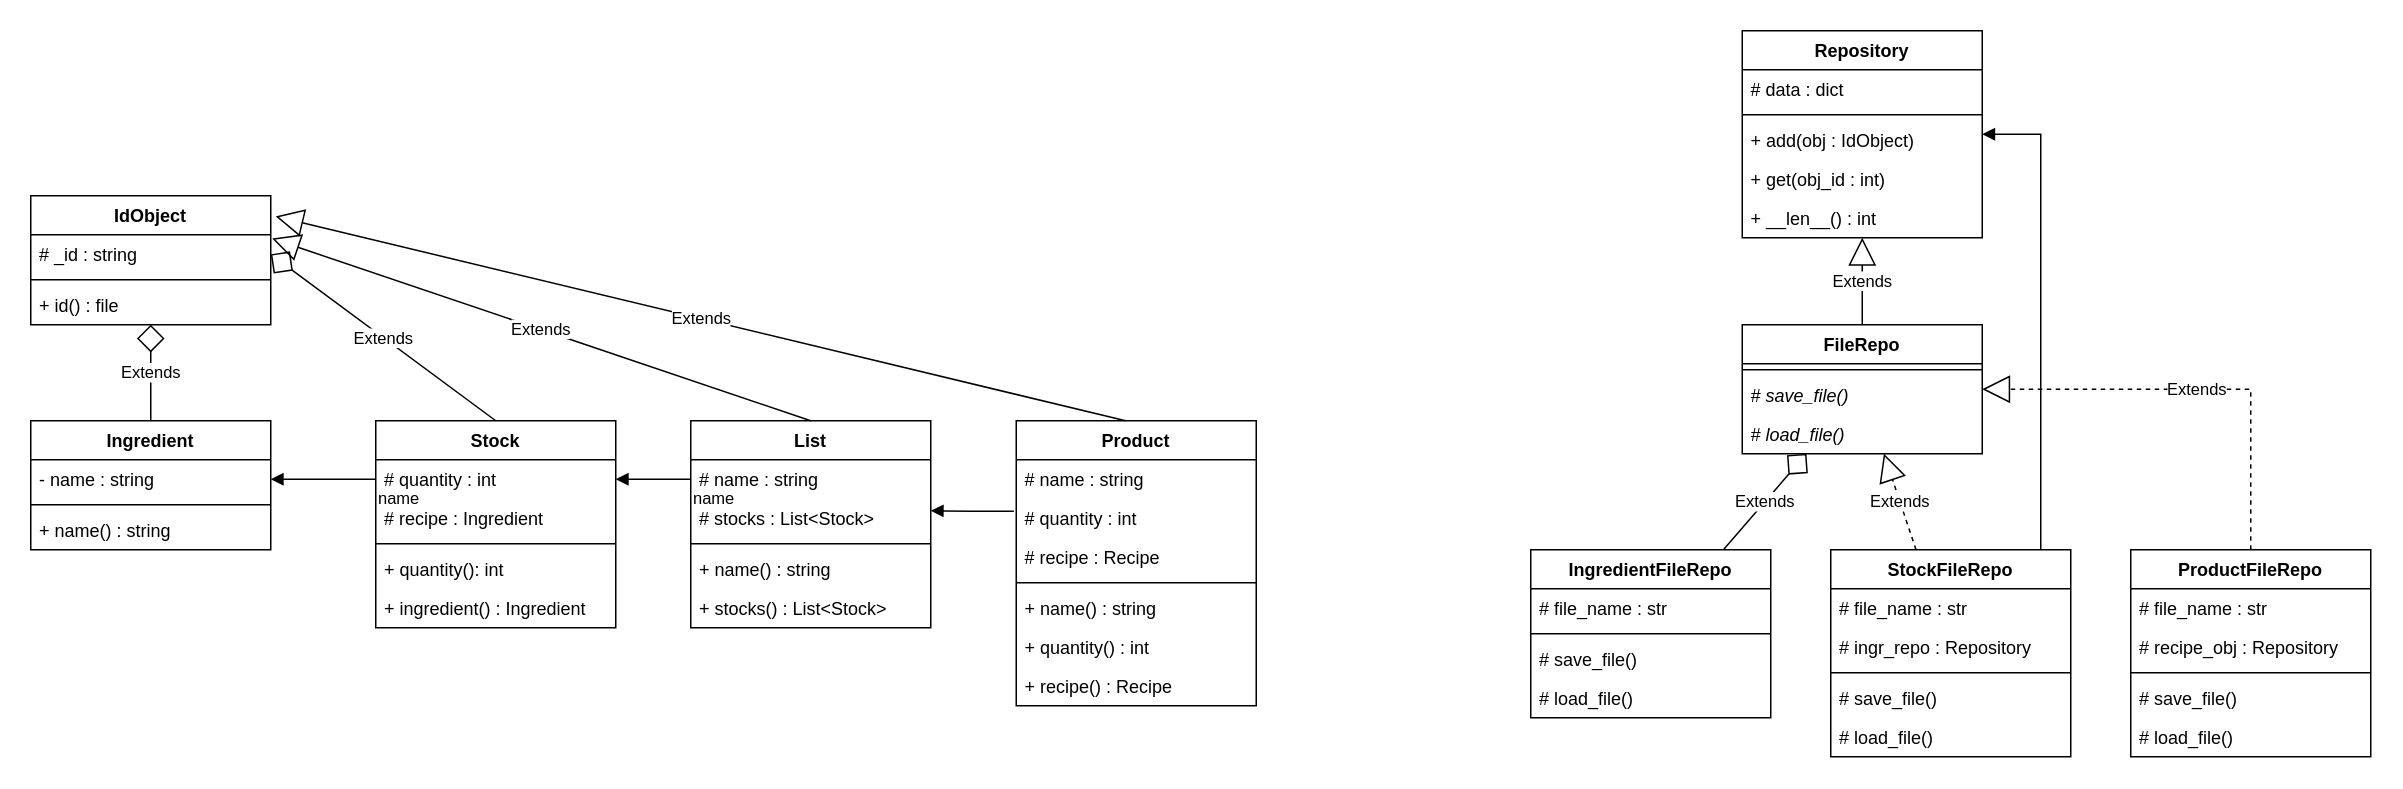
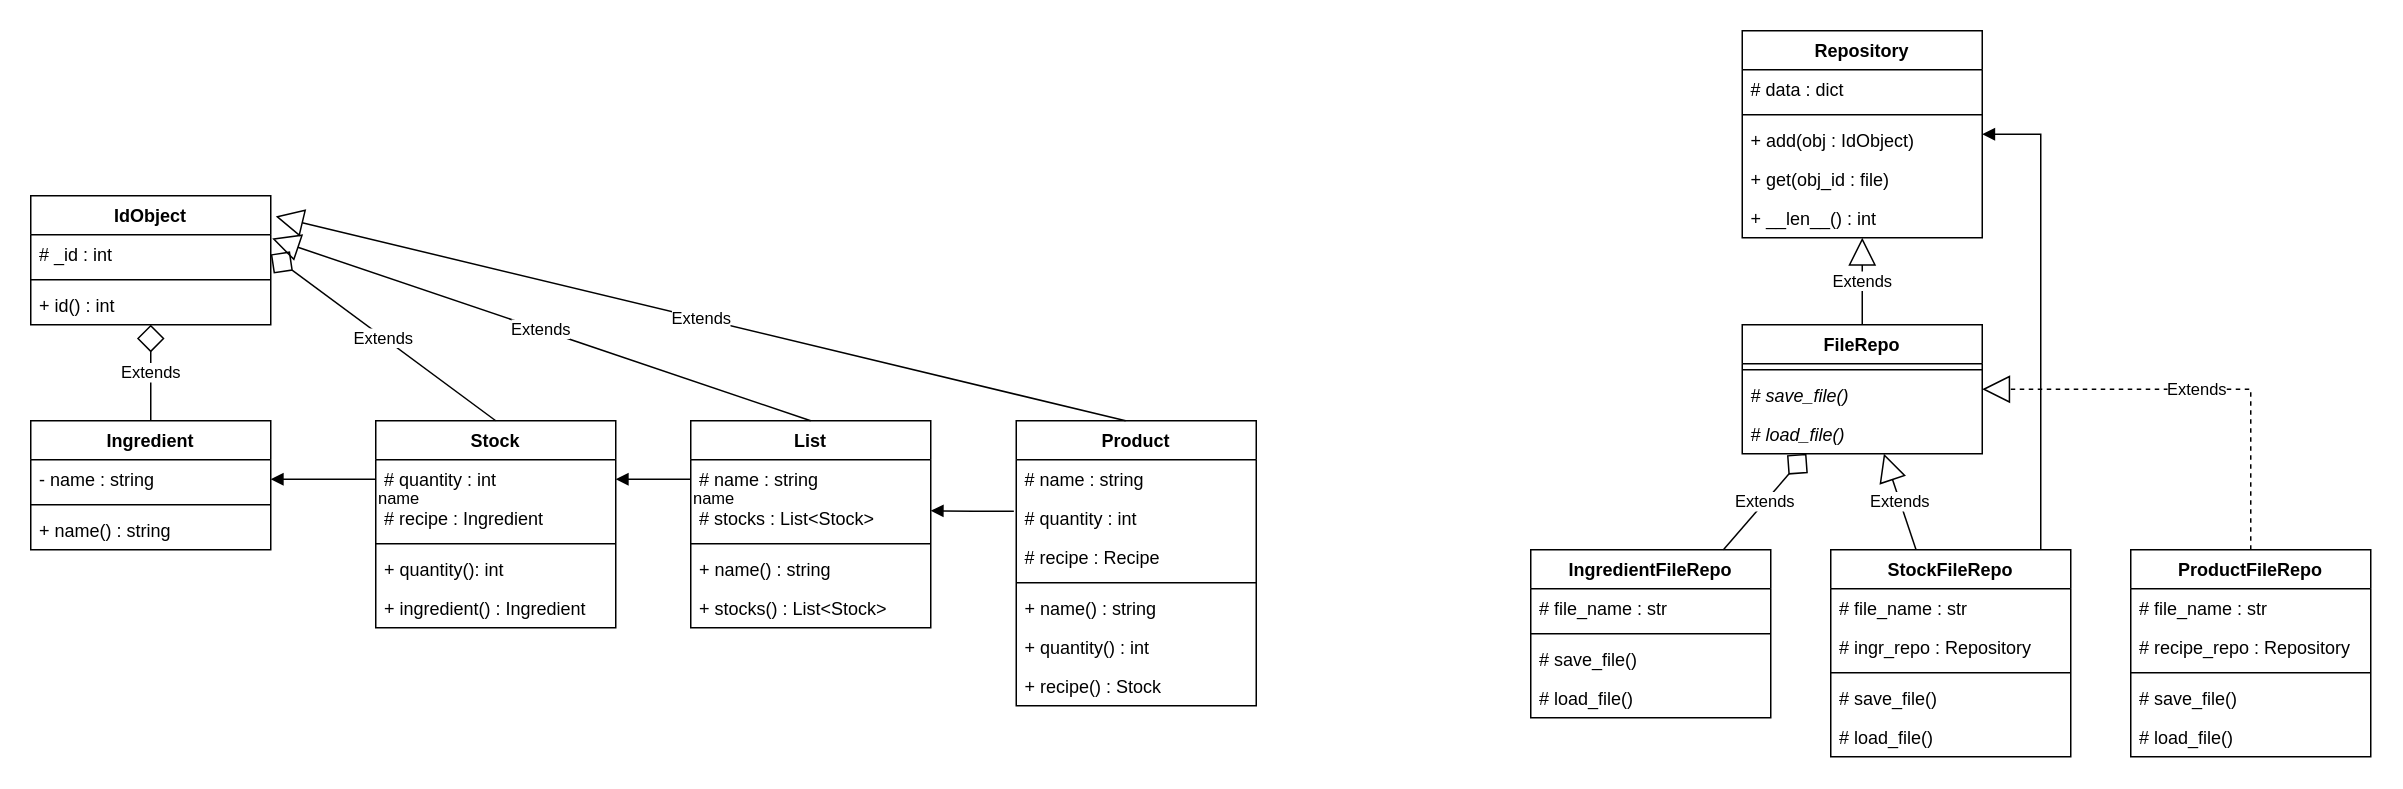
(1832, 180) -> (1835, 180)
(96, 255) -> (80, 255)
(88, 306) -> (85, 306)
(1910, 531) -> (1910, 531)
(2251, 648) -> (2256, 648)
(1106, 687) -> (1104, 687)
